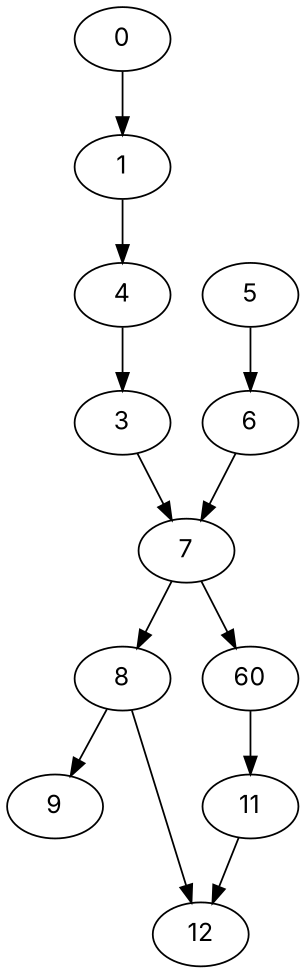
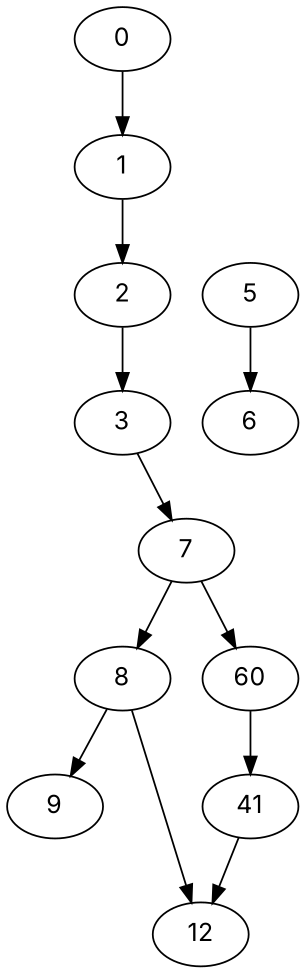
(123, 295) -> (123, 295)
(223, 479) -> none
(250, 806) -> (250, 806)
